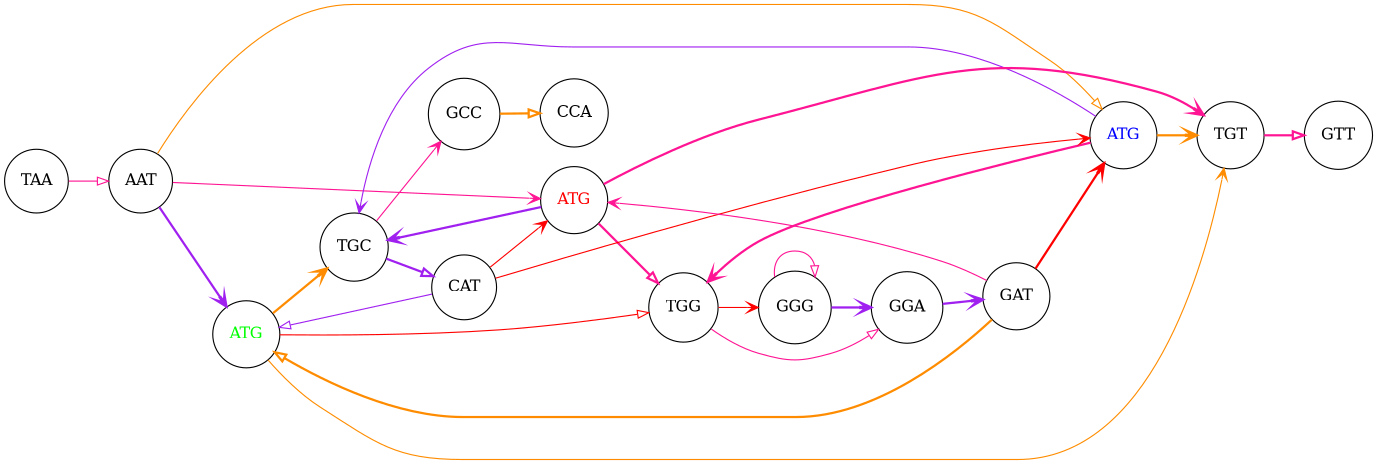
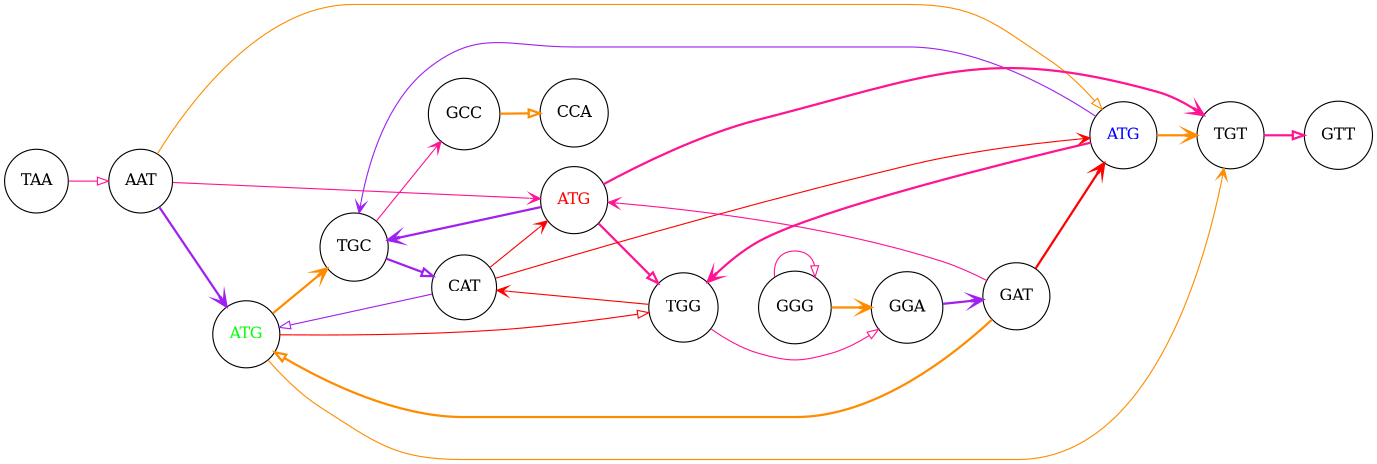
(733, 307) -> (578, 298)
(846, 307) -> (846, 307)
